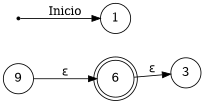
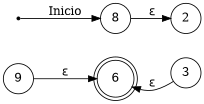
(116, 18) -> (116, 18)
none -> (186, 18)
(148, 76) -> (158, 89)
